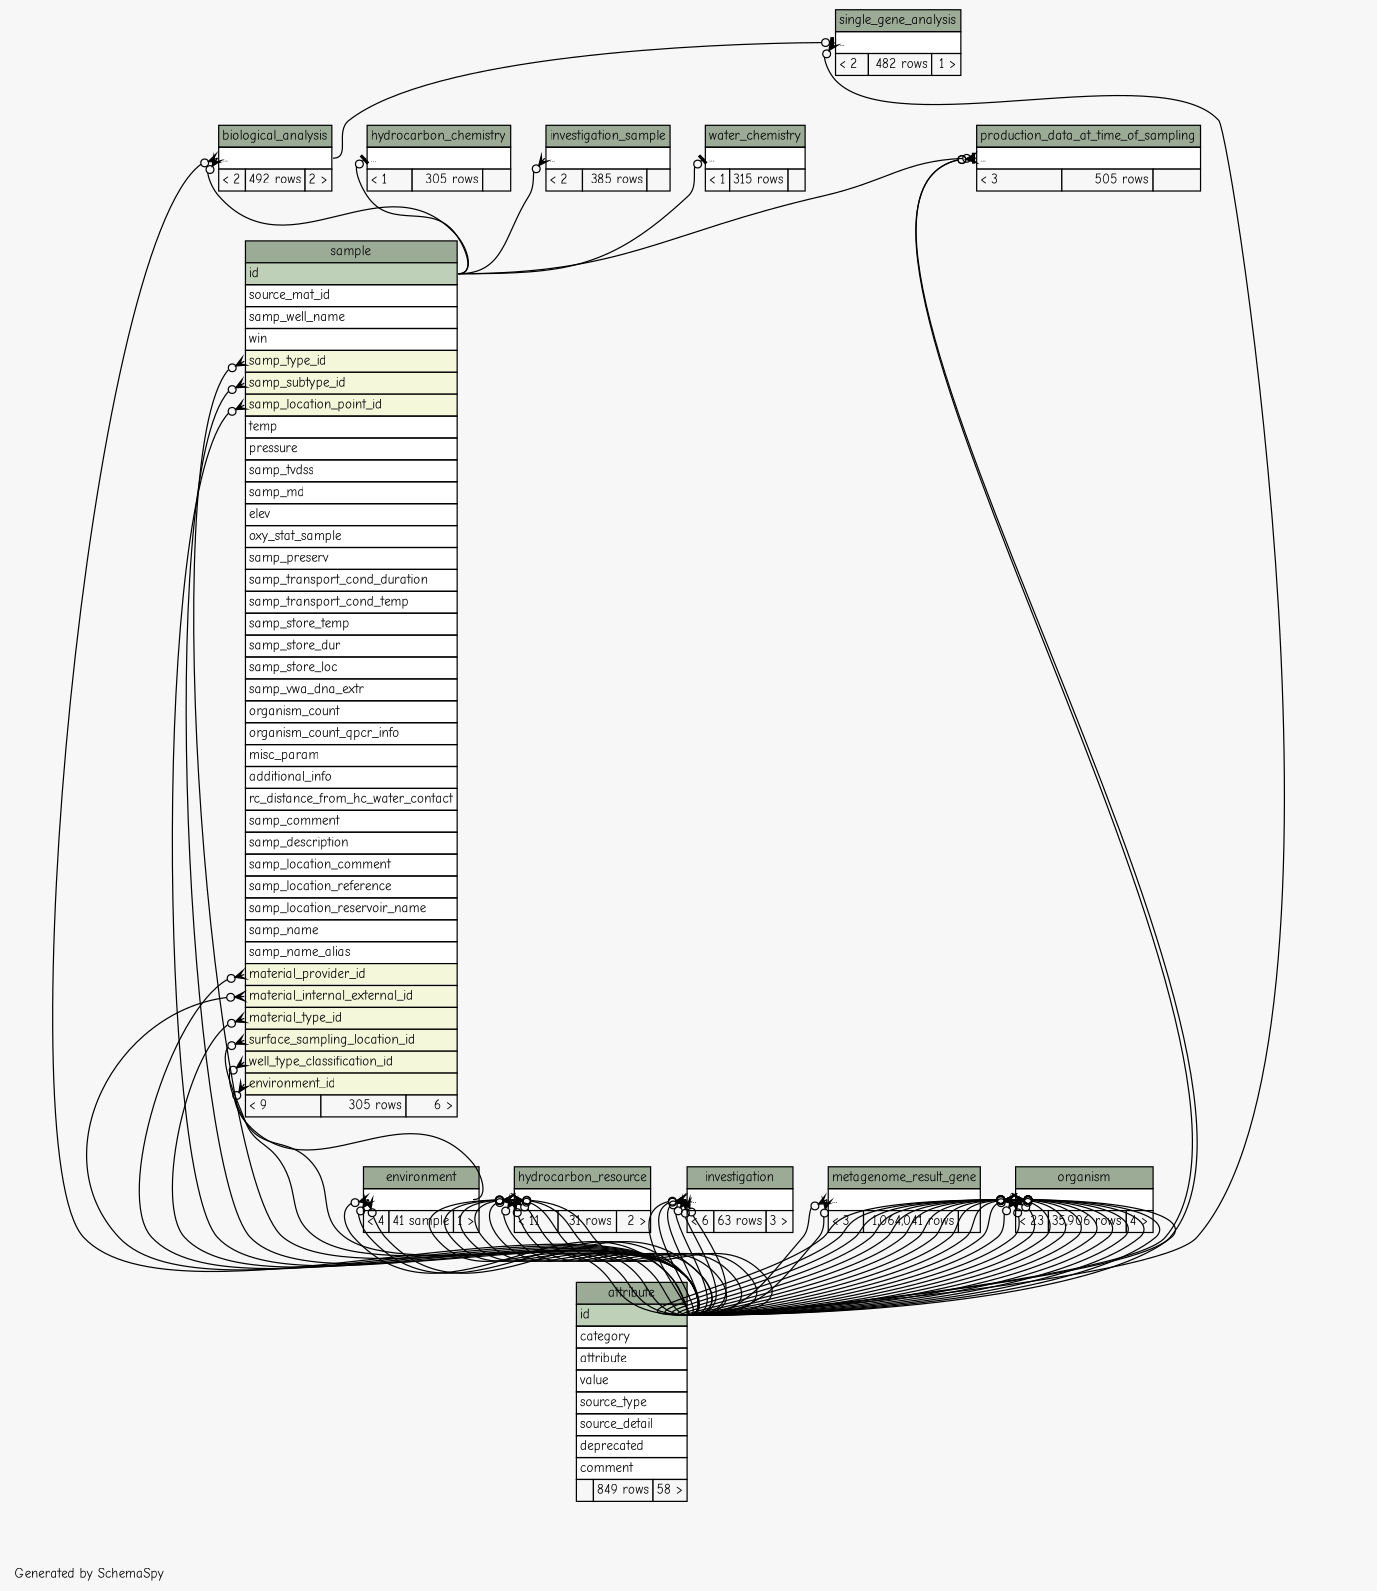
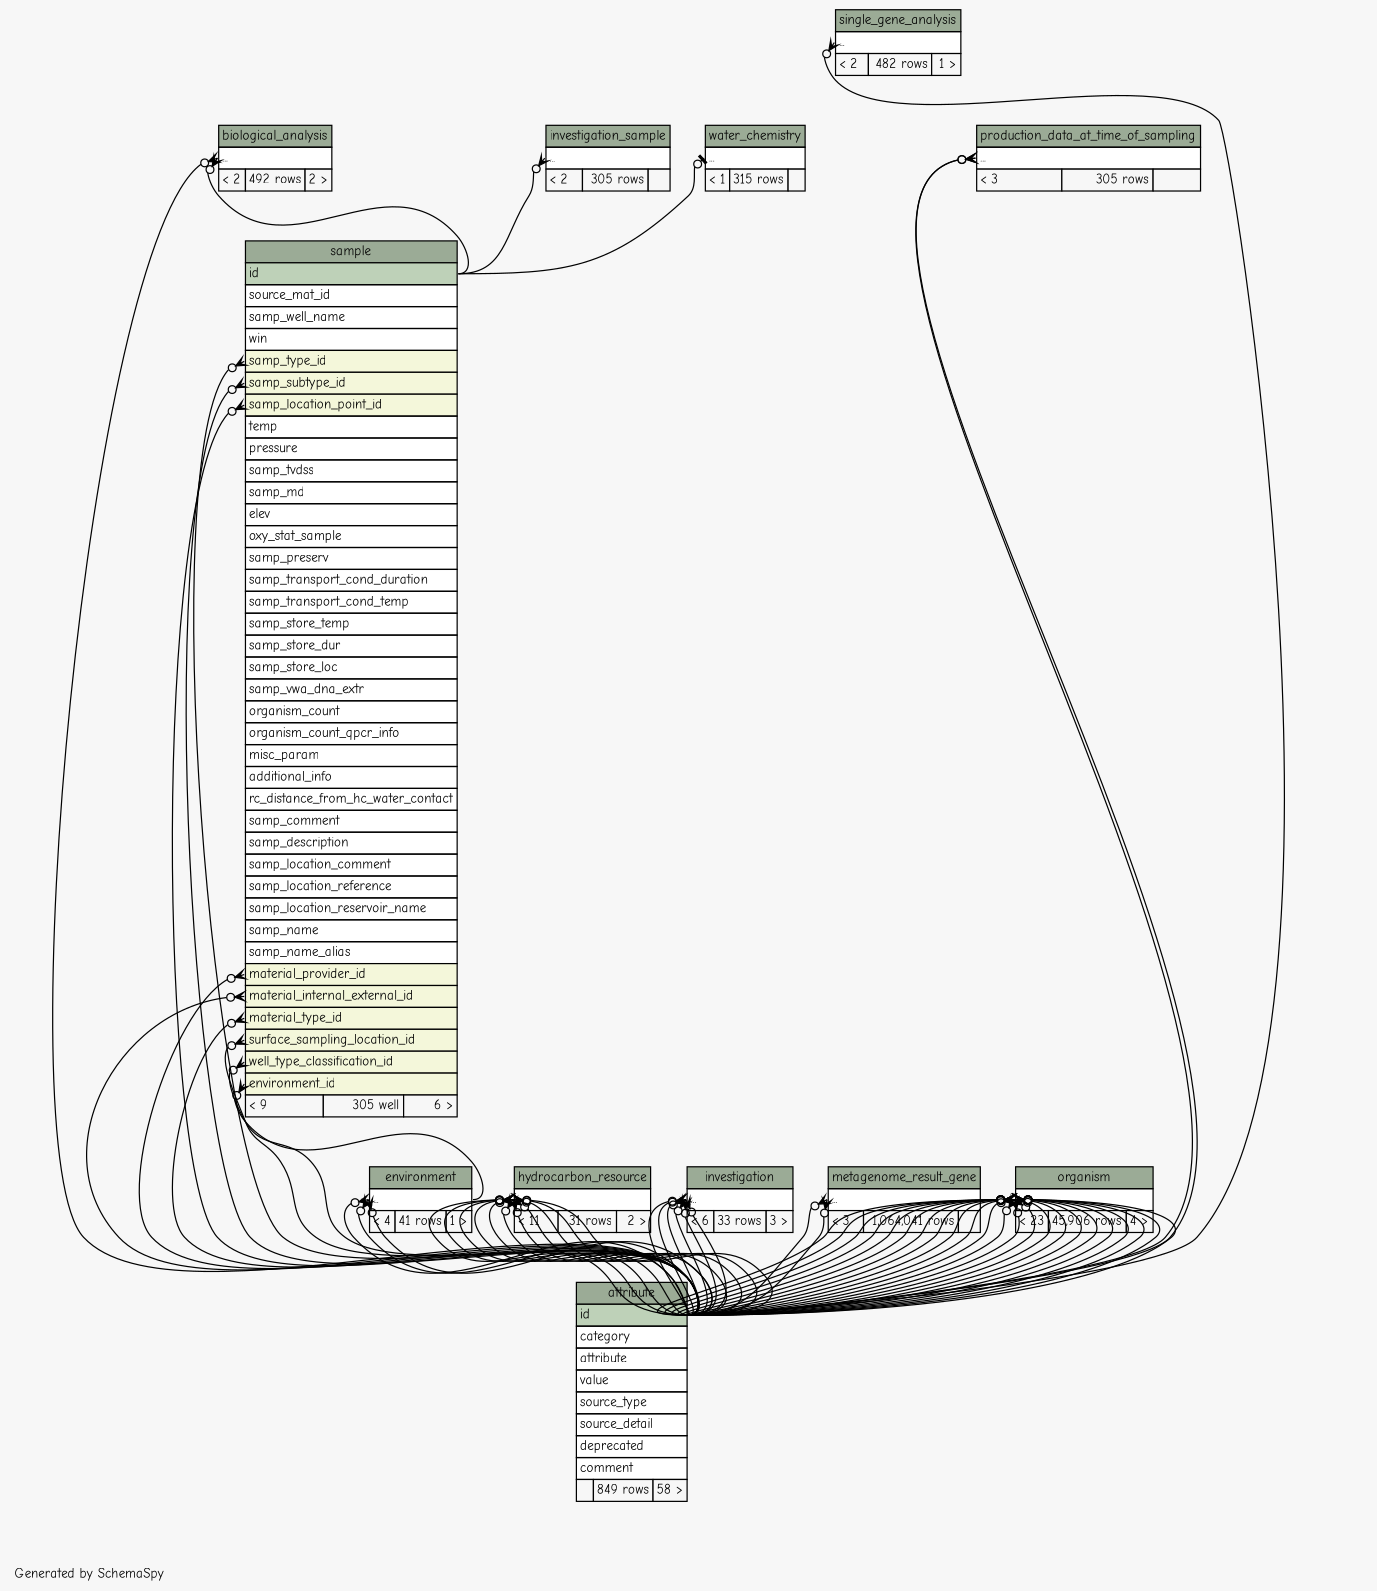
(558, 60) -> none
(439, 158) -> none
(617, 179) -> (618, 179)
(1122, 179) -> (1123, 179)
(712, 227) -> none
(376, 1105) -> (376, 1105)
(421, 1221) -> (421, 1221)
(740, 1221) -> (740, 1221)
(1087, 1221) -> (1087, 1221)
